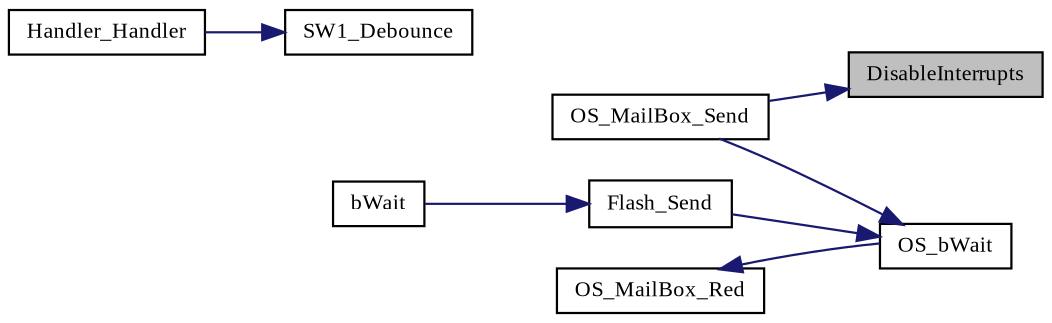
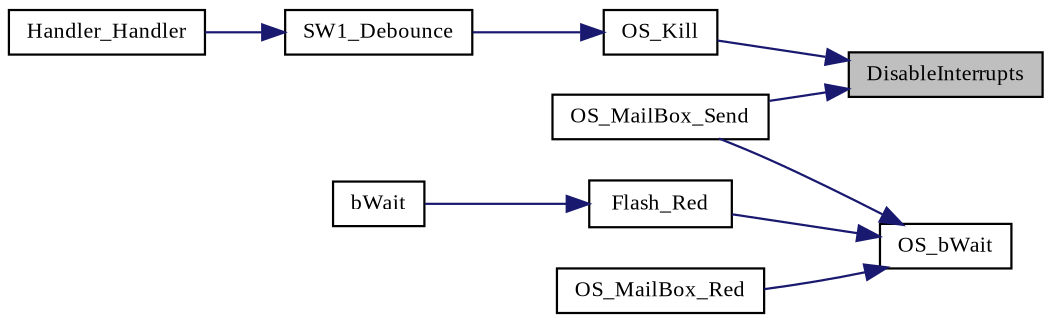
none -> (661, 32)
(661, 204) -> (661, 204)
(810, 252) -> (815, 282)
